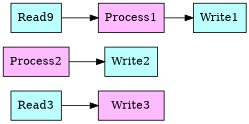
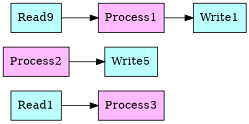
(131, 62) -> (131, 62)
(36, 106) -> (36, 106)
(131, 106) -> (131, 106)
